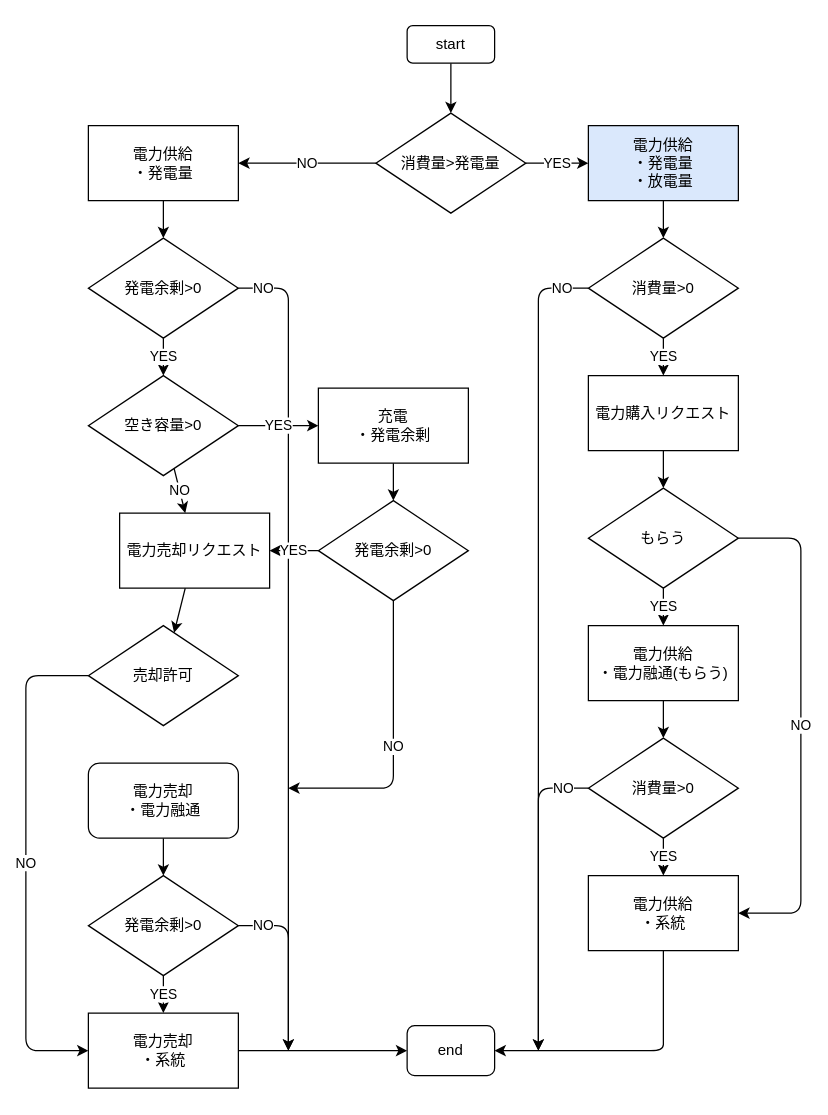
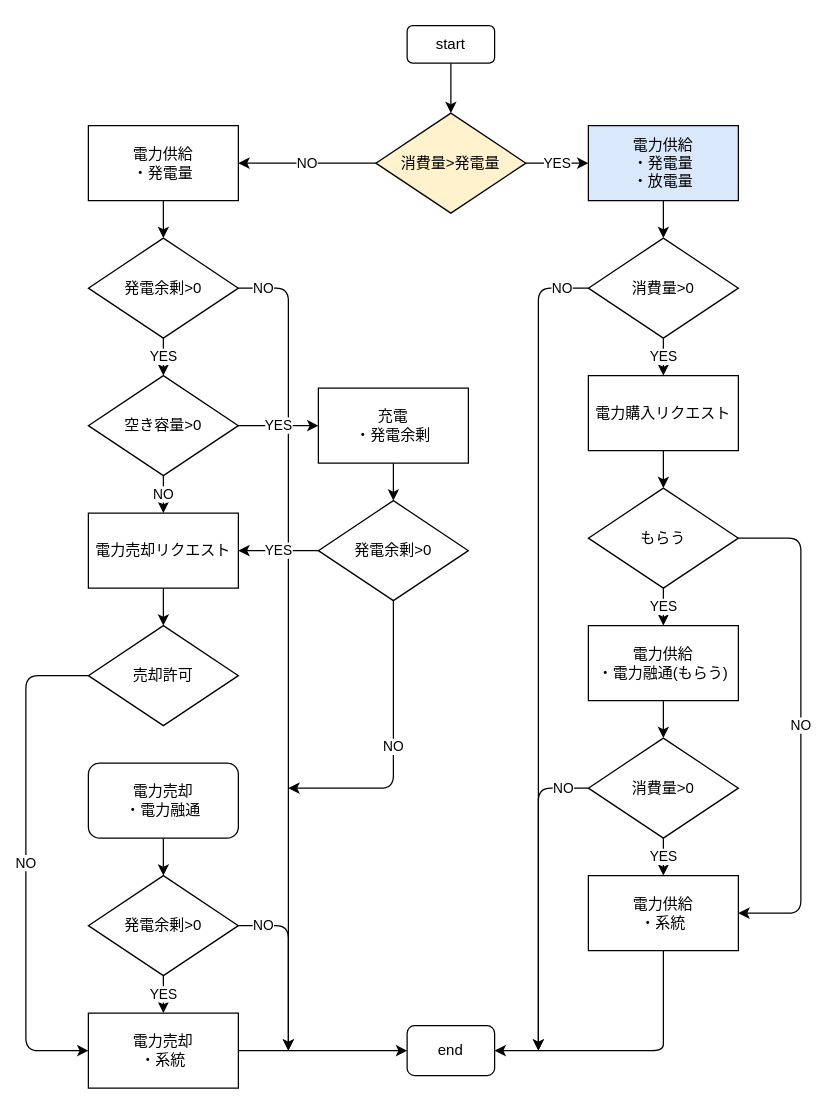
(451, 163) -> (451, 163)
(194, 551) -> (163, 551)
